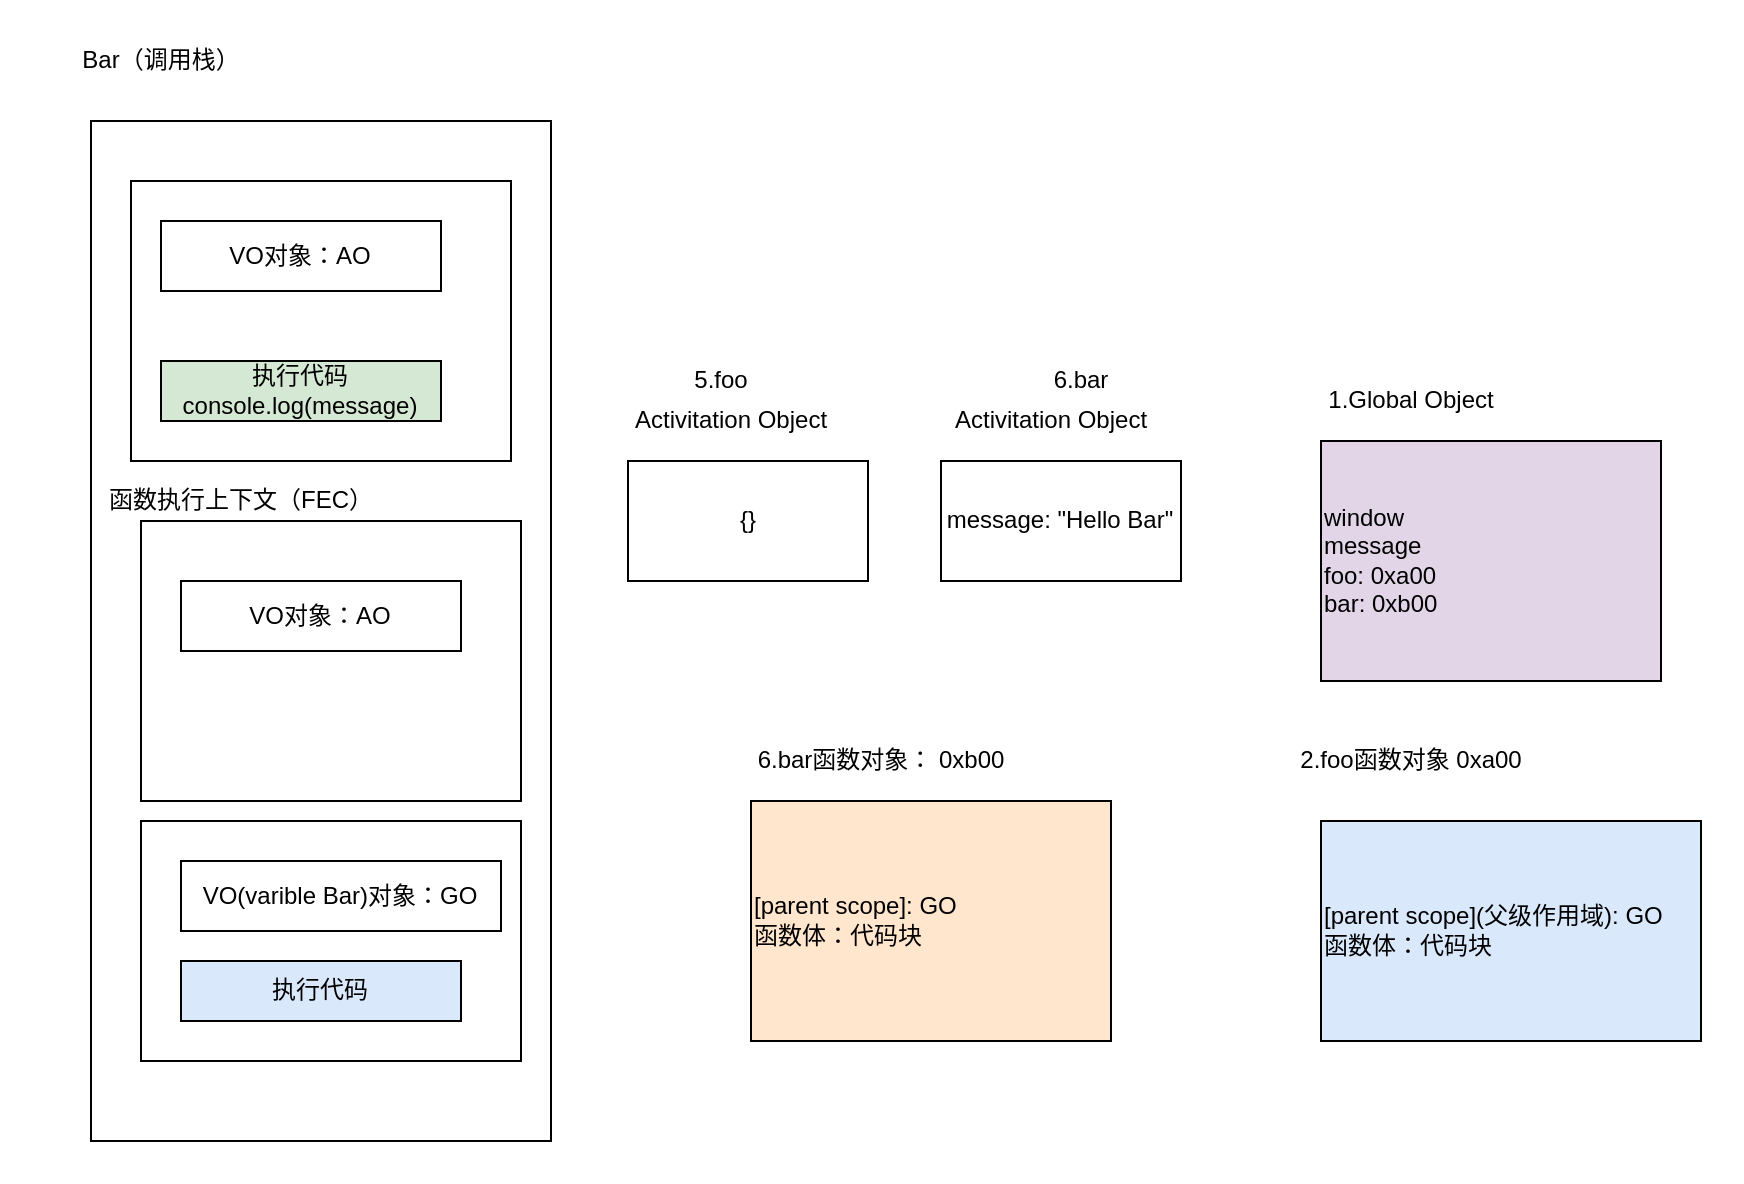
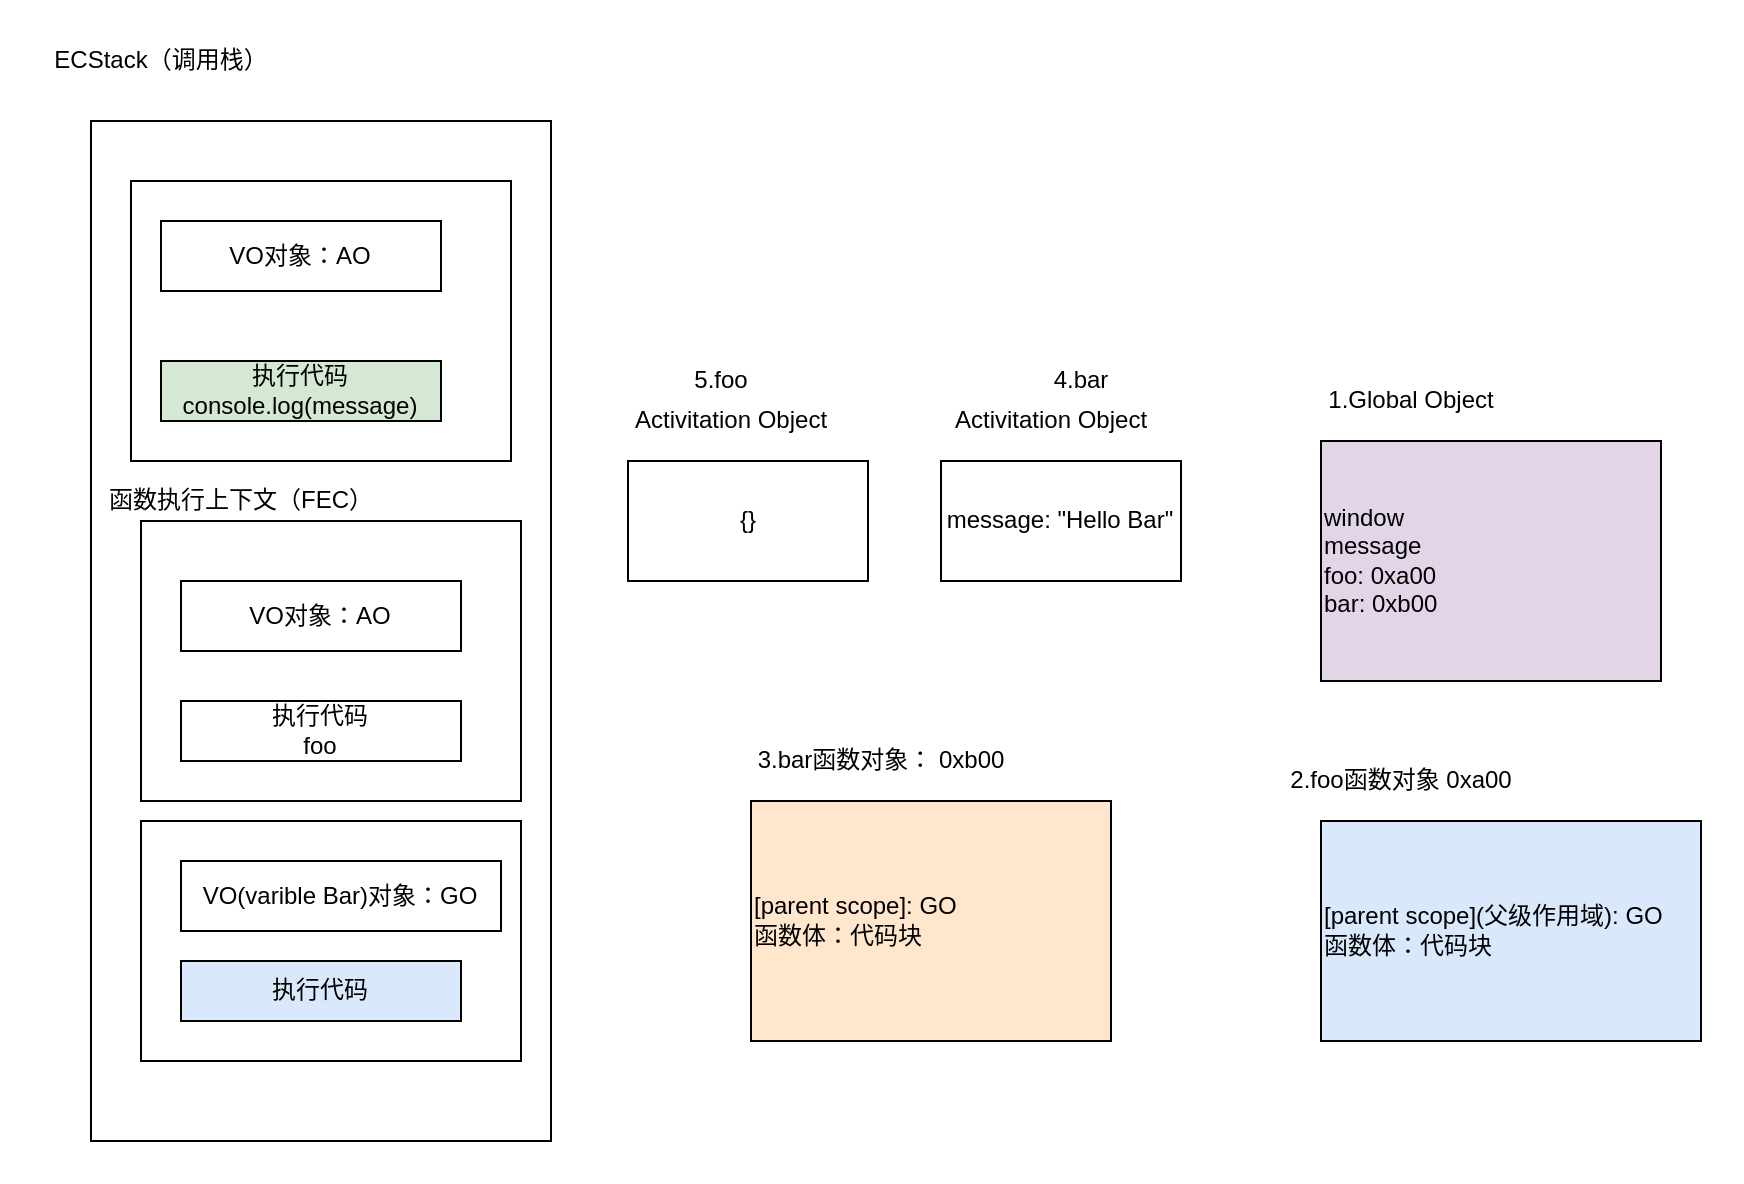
(162, 61) -> (162, 61)
(1082, 381) -> (1082, 381)
none -> (321, 731)
(882, 761) -> (882, 761)
(1411, 761) -> (1401, 781)
